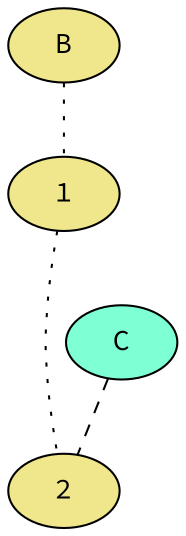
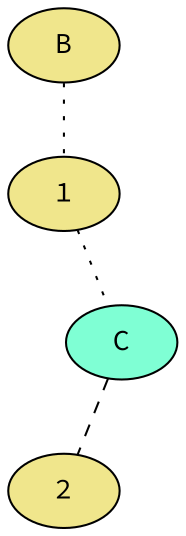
(46, 342) -> (93, 268)
